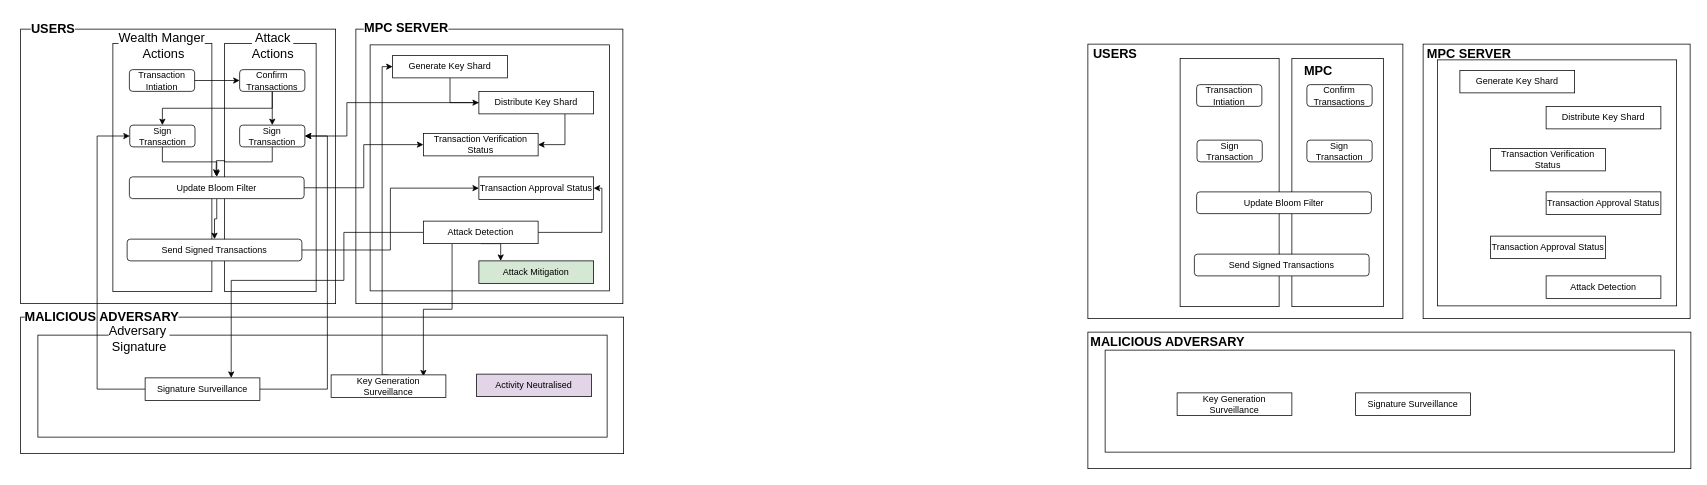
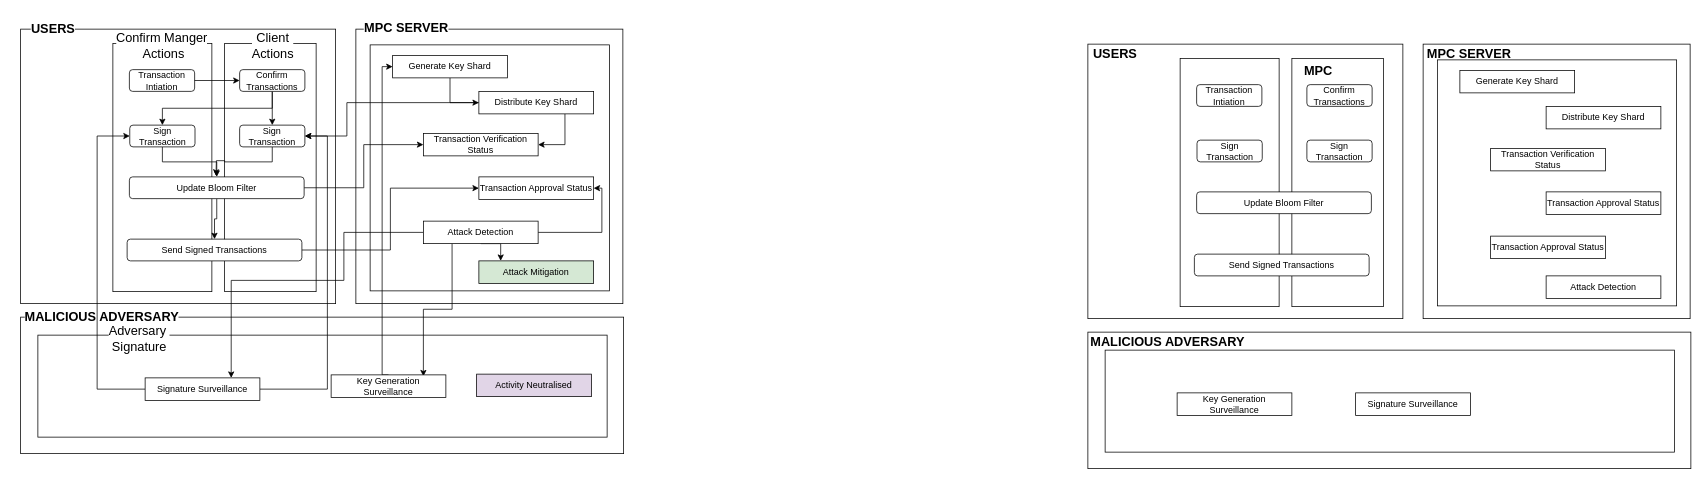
(162, 46) -> (162, 46)
(273, 46) -> (273, 46)
